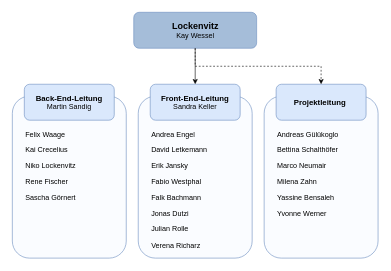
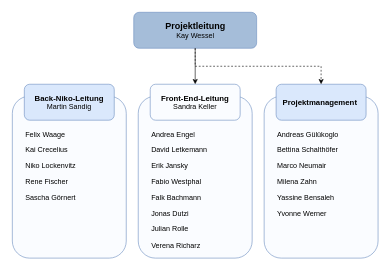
(196, 30) -> (196, 30)
(69, 102) -> (69, 102)
(195, 102) -> (195, 102)
(321, 102) -> (321, 102)
